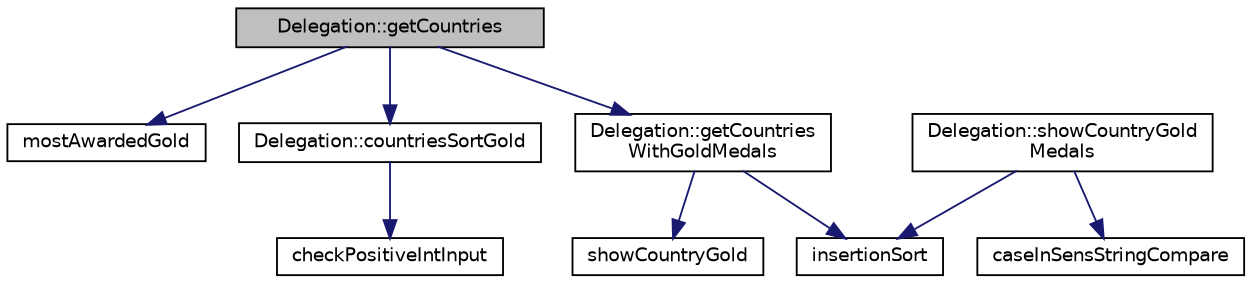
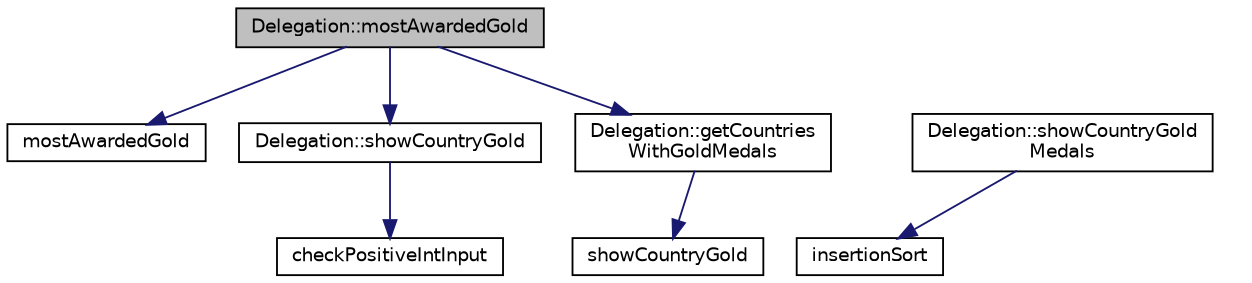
(390, 28) -> (390, 28)
(390, 143) -> (390, 143)
(786, 199) -> none
(1111, 257) -> none
